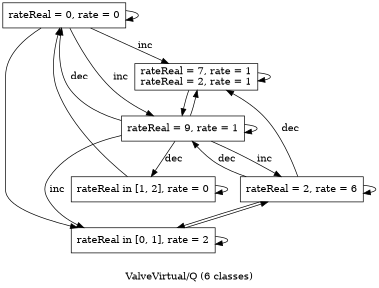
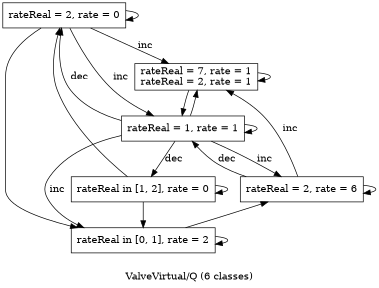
(64, 15) -> (64, 15)
(183, 129) -> (183, 129)
(290, 129) -> (290, 129)
(222, 214) -> (143, 211)
